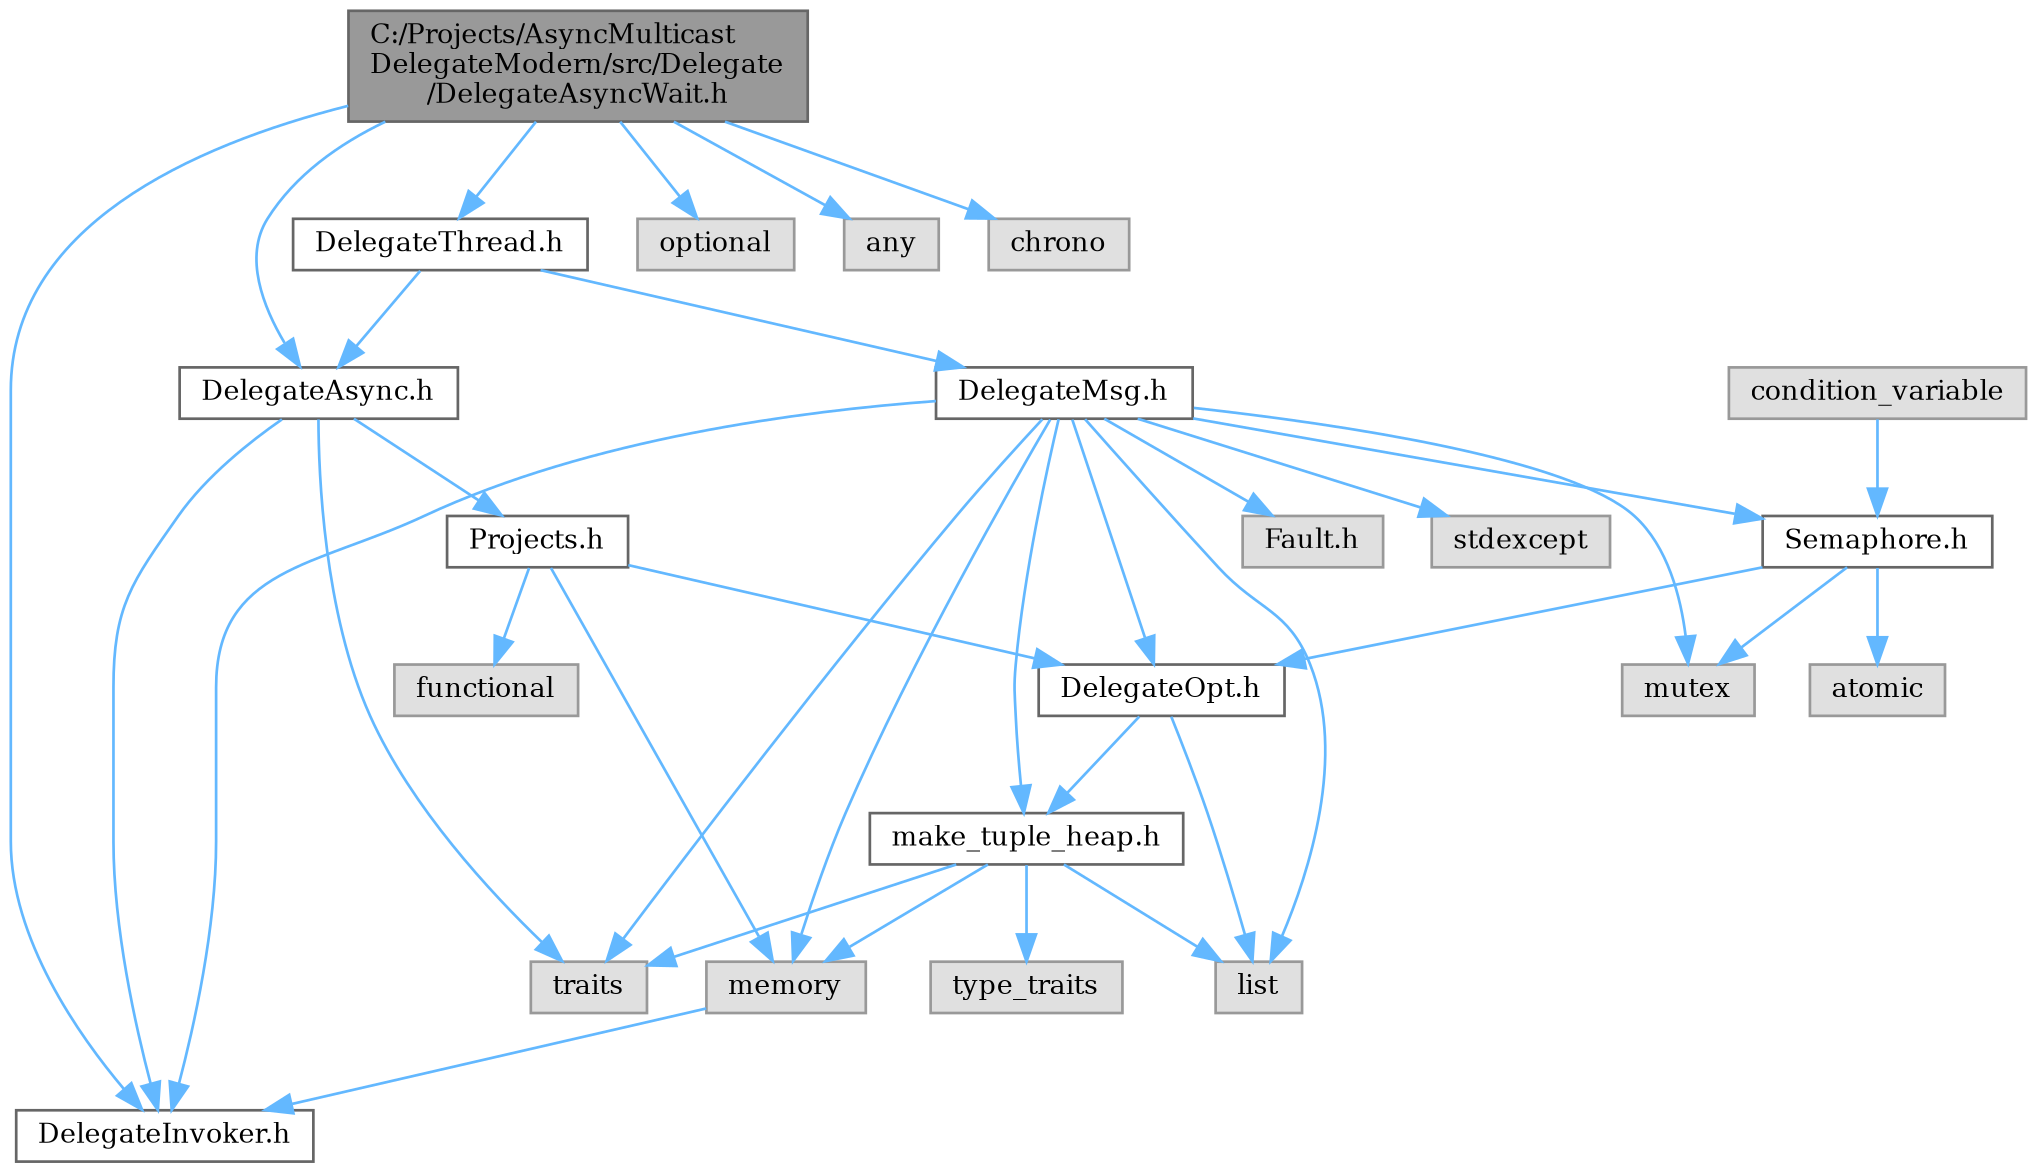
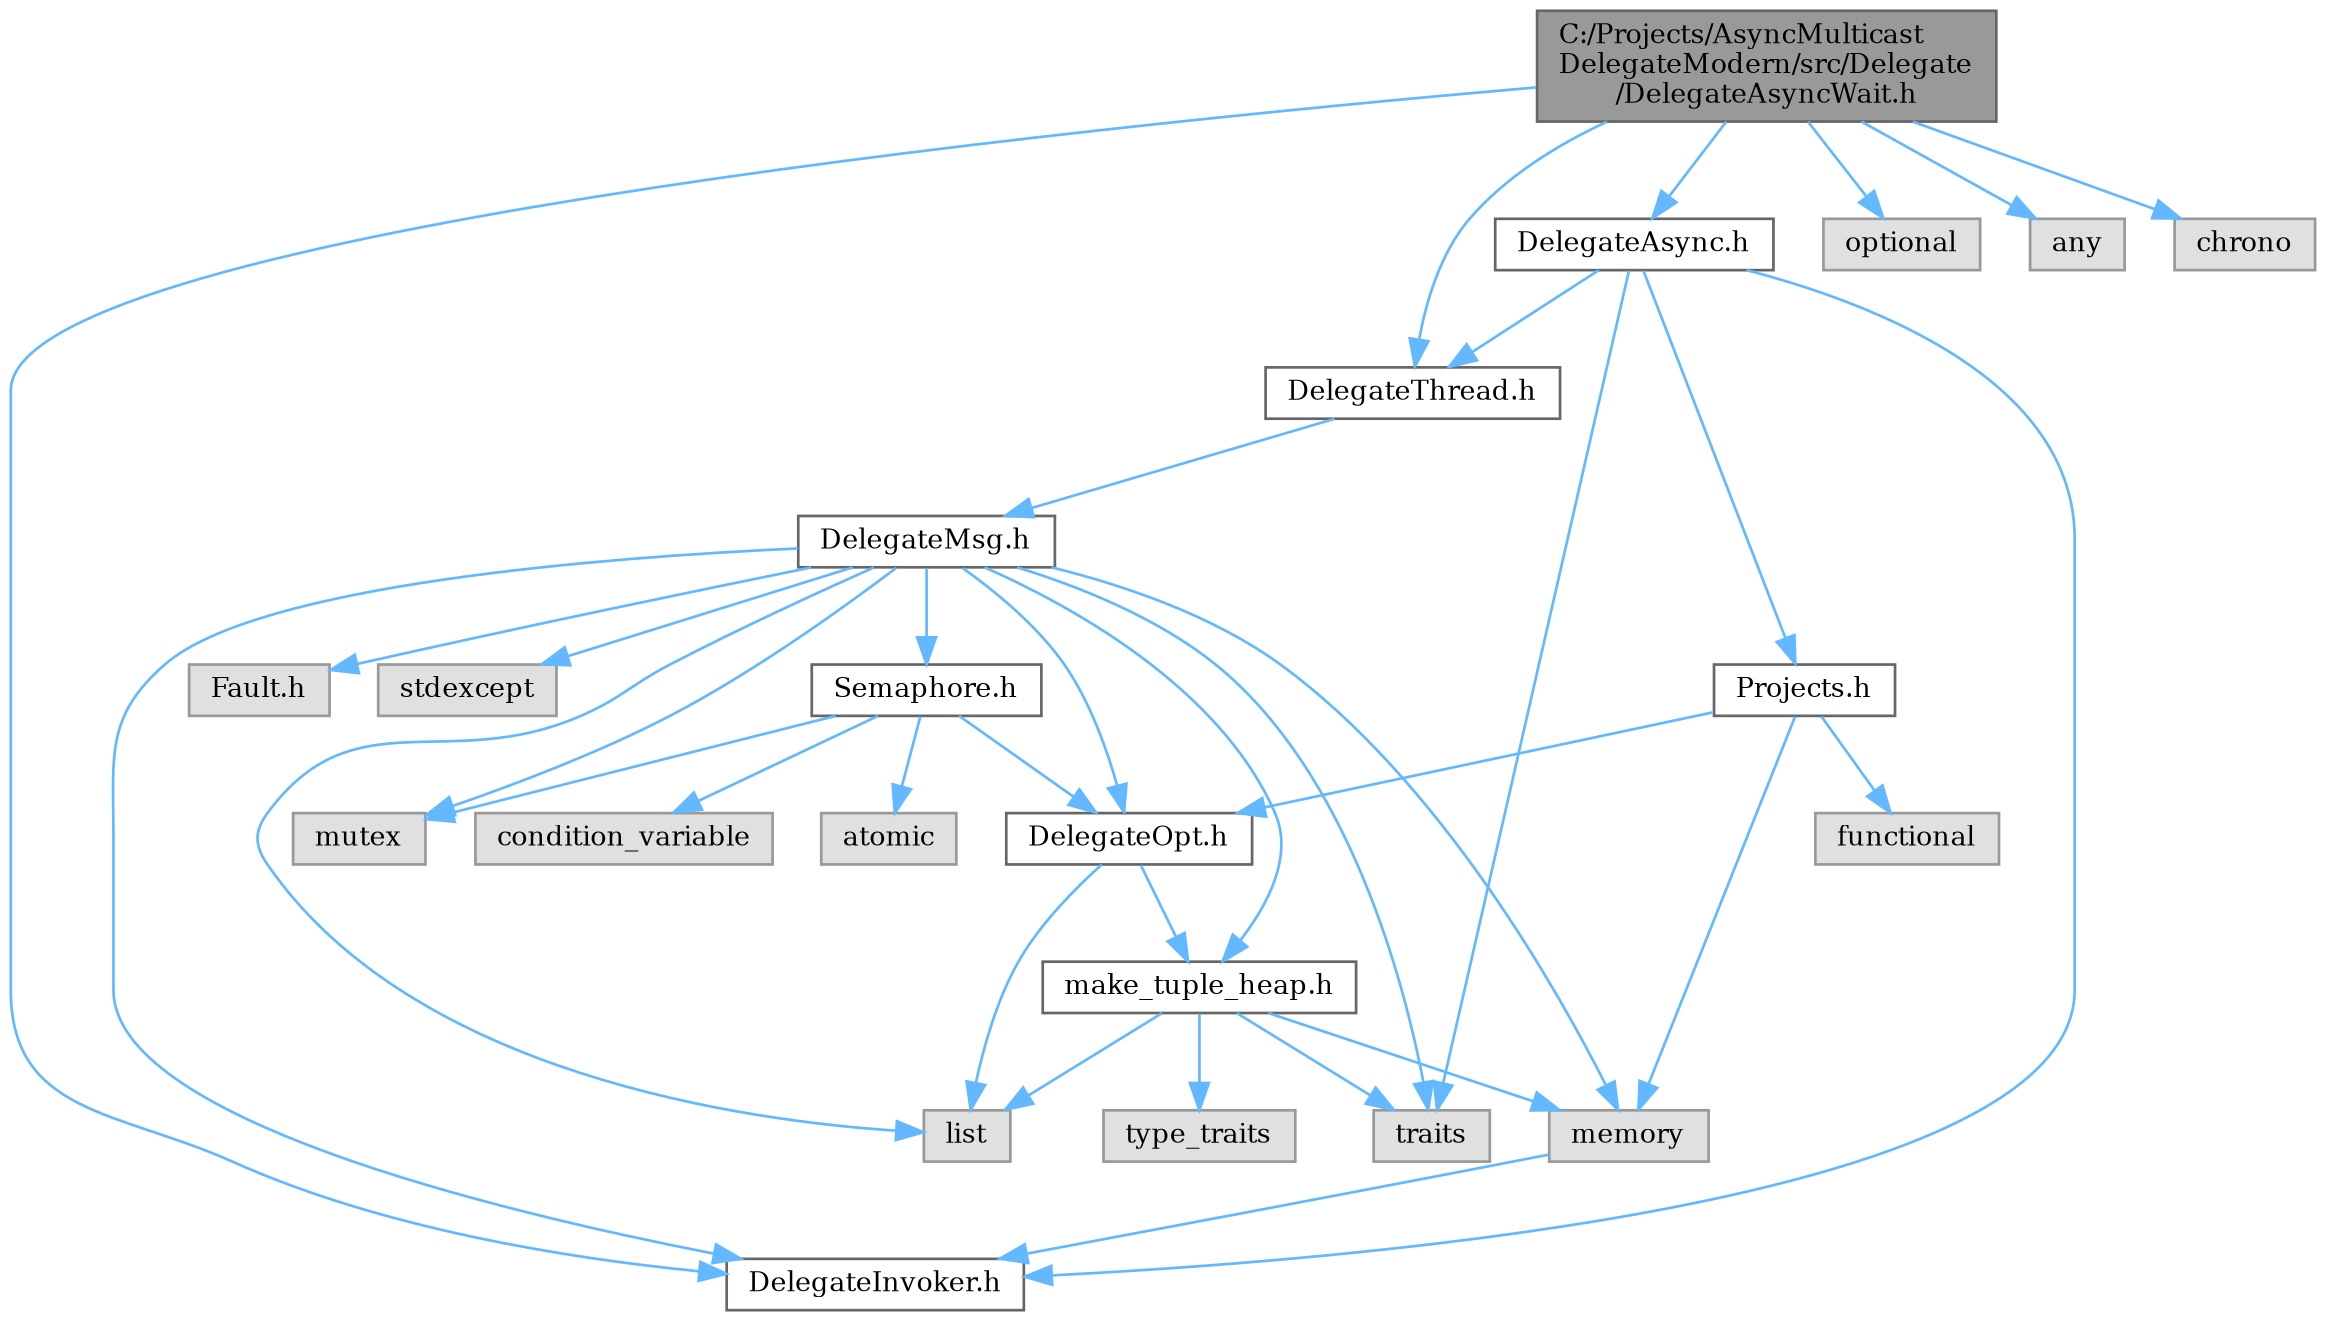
(388, 309) -> (1536, 311)
(1877, 454) -> (788, 758)
